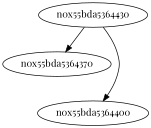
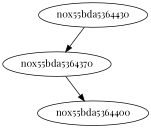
(119, 61) -> (73, 86)
